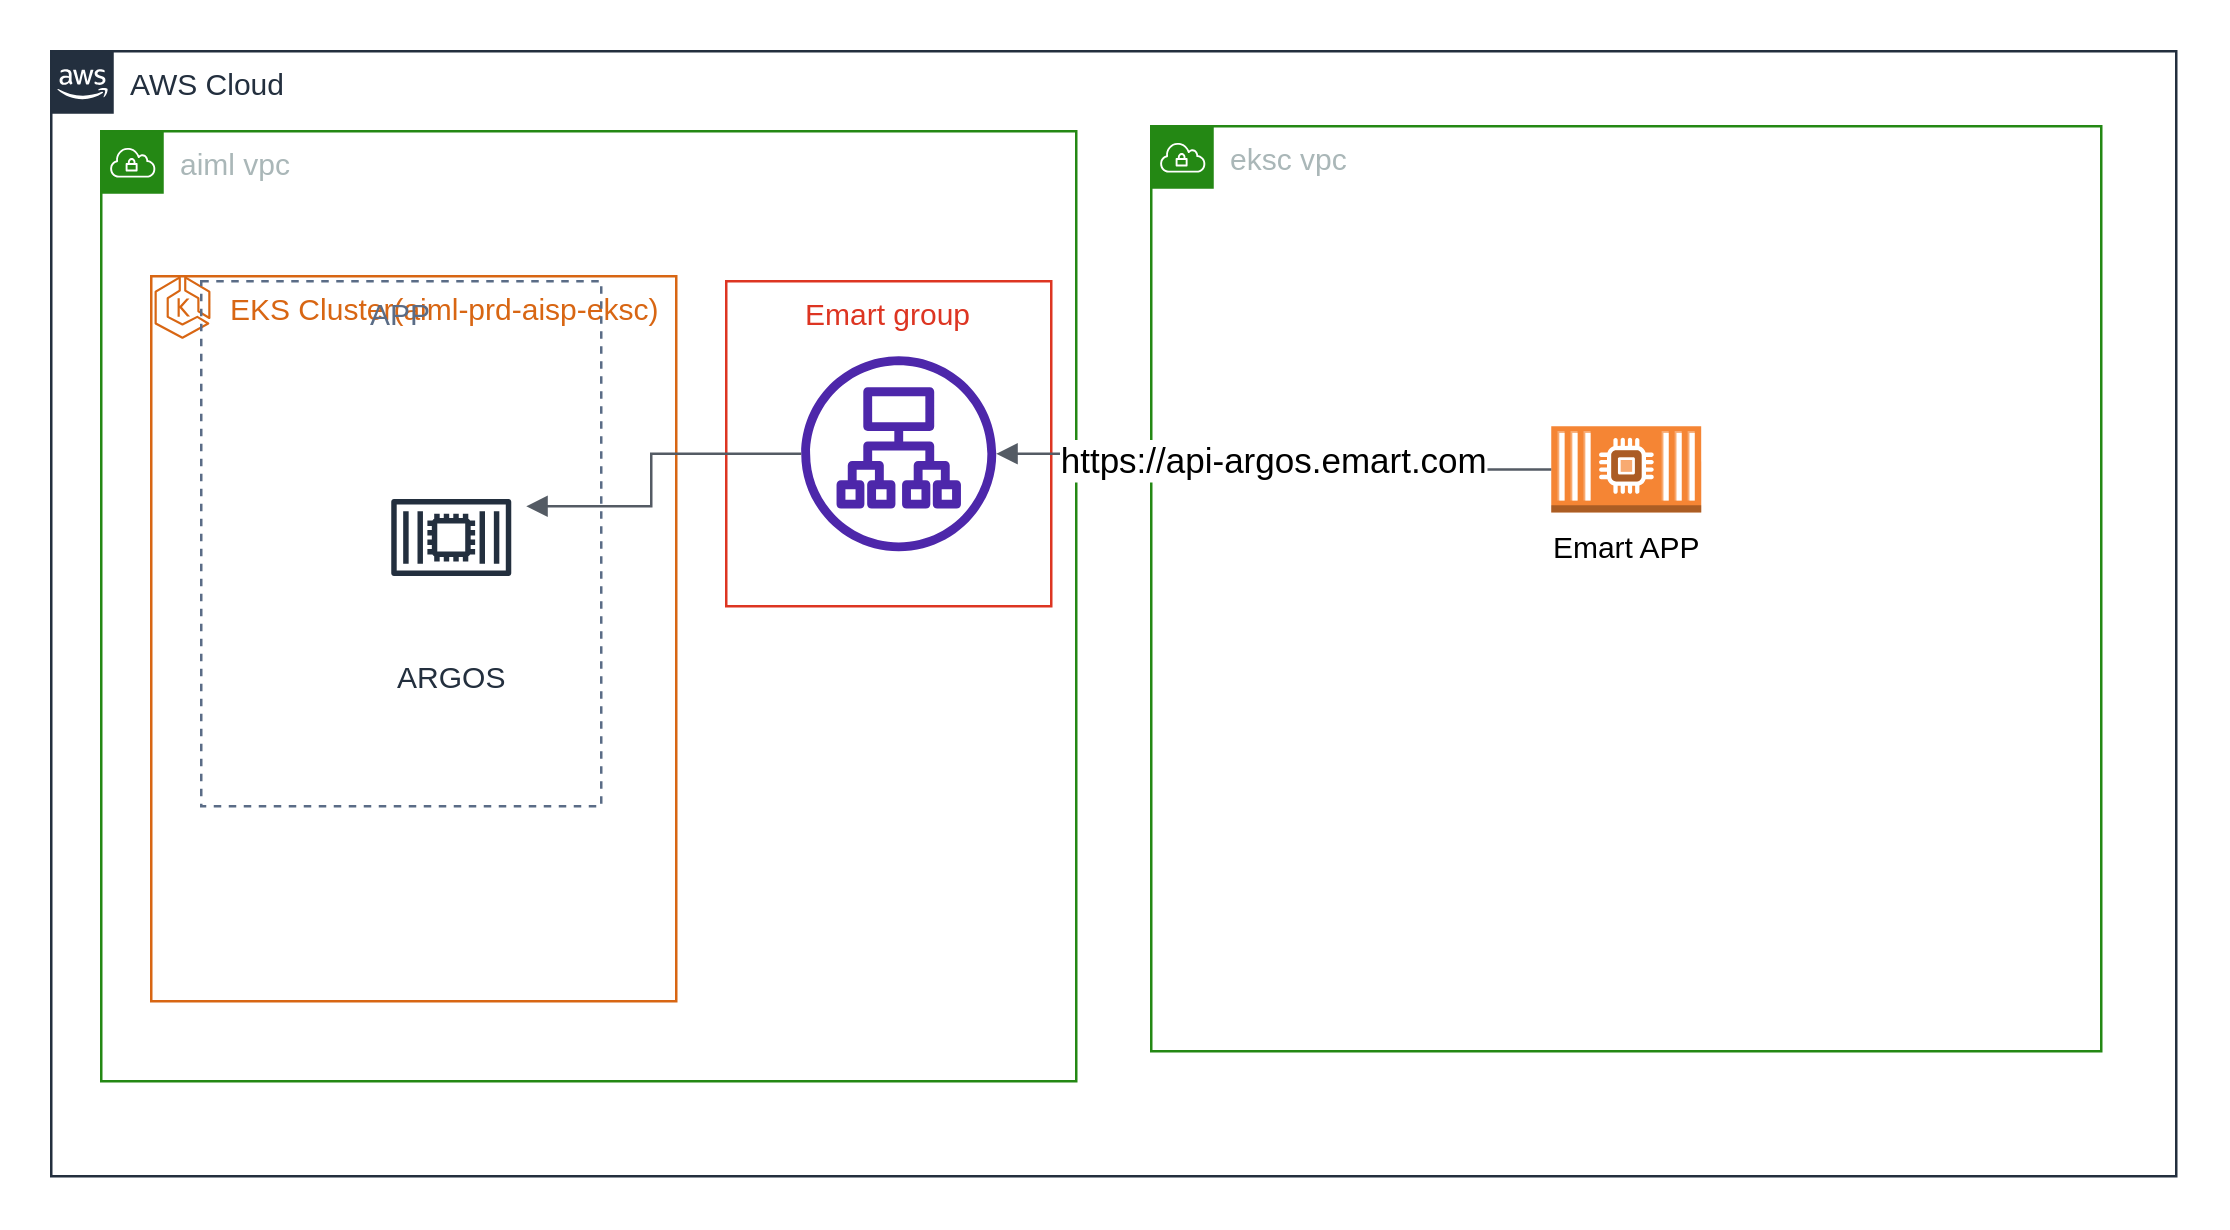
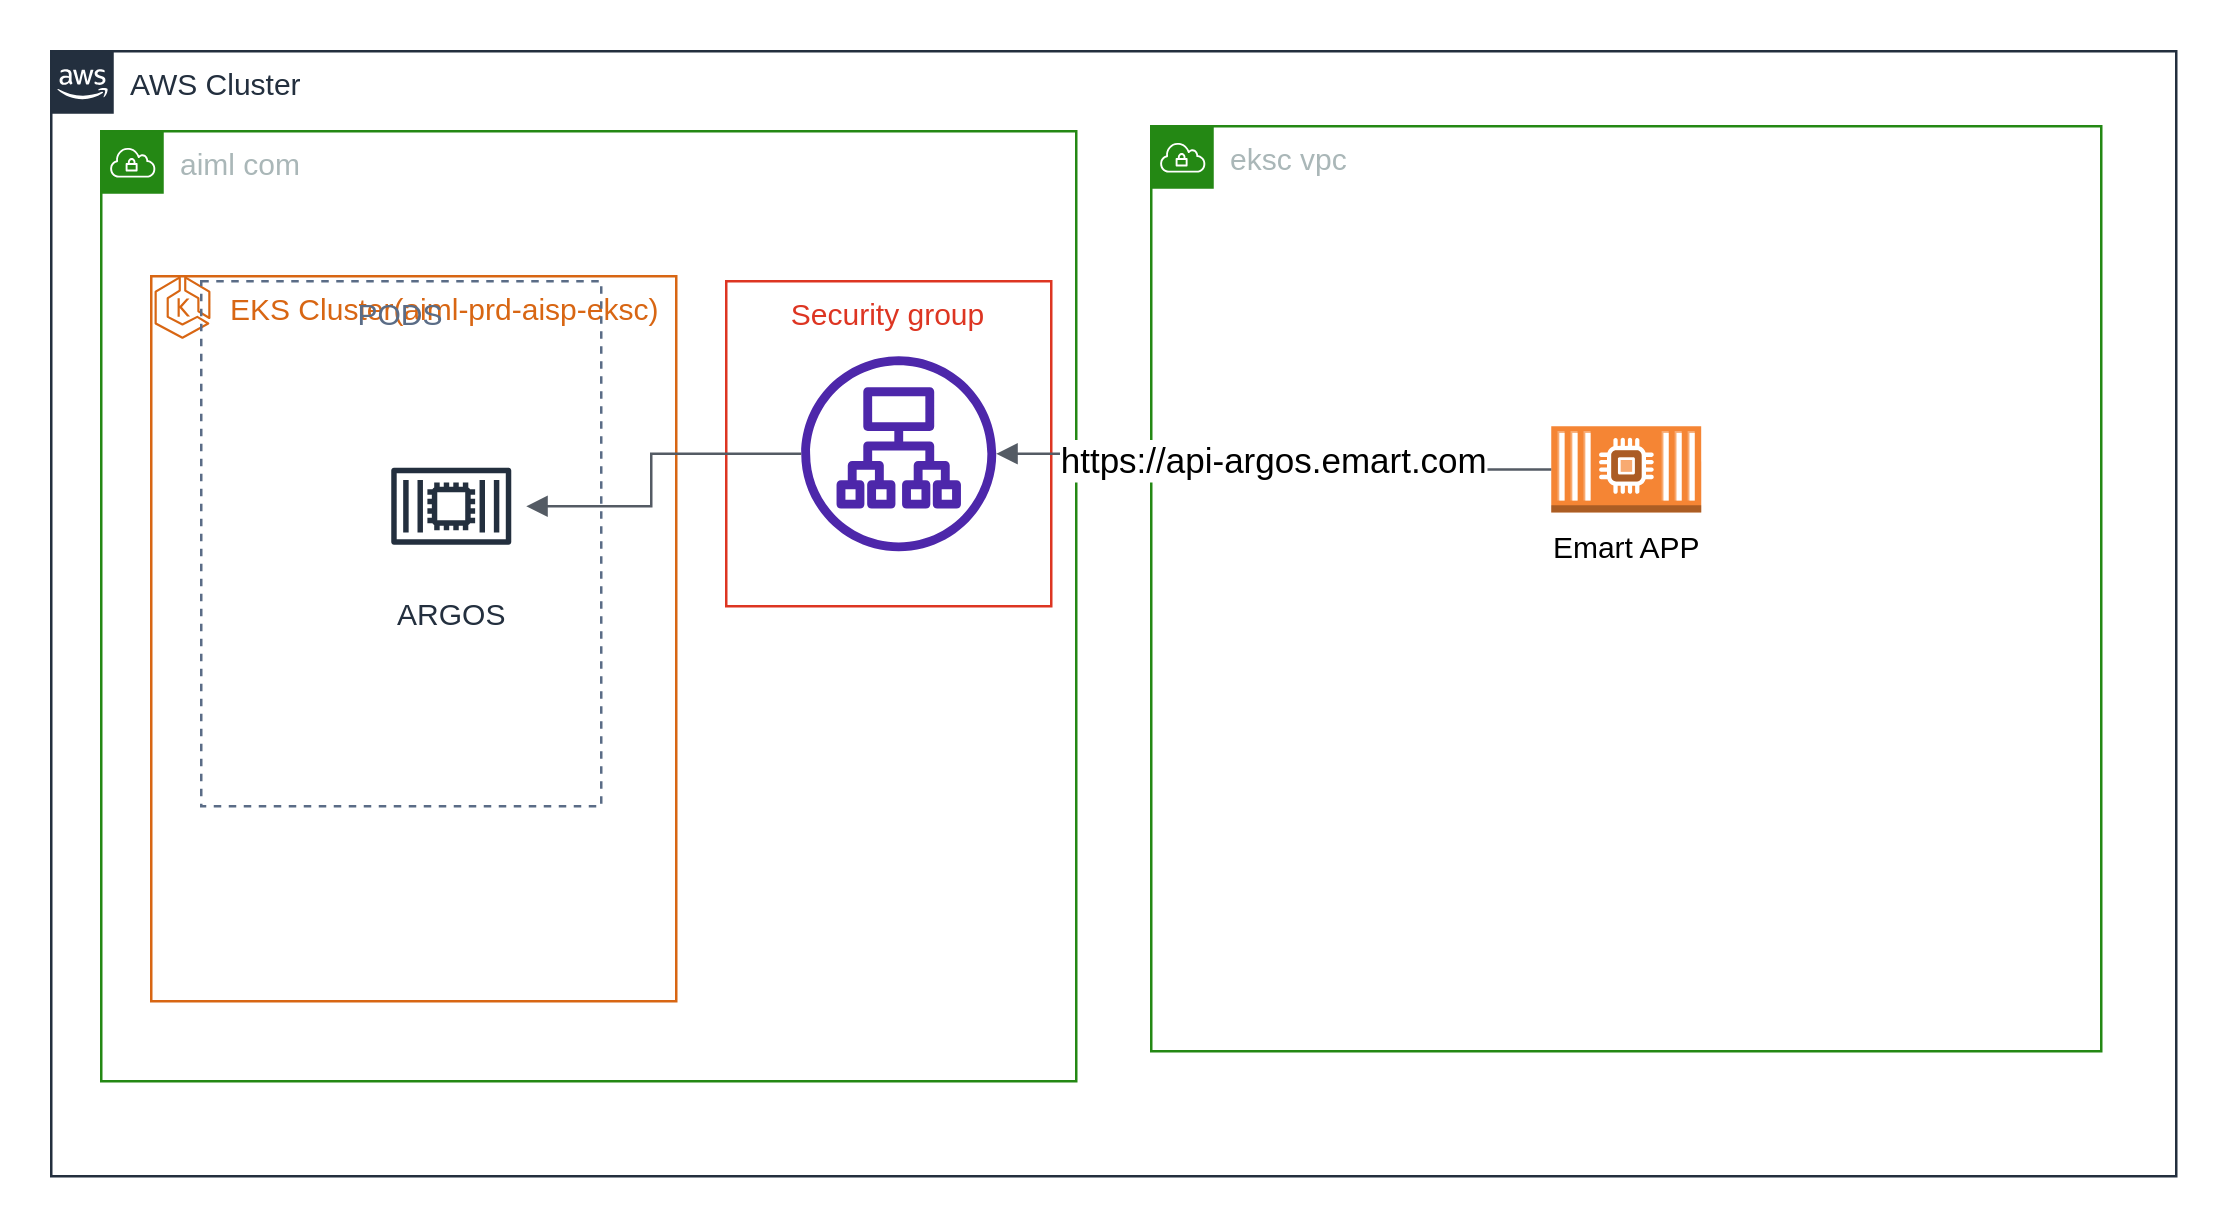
(199, 87) -> (216, 87)
(237, 167) -> (237, 167)
(400, 315) -> (400, 315)
(888, 315) -> (888, 315)
(451, 538) -> (451, 506)
